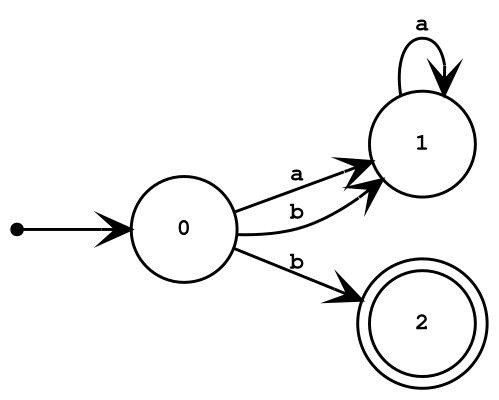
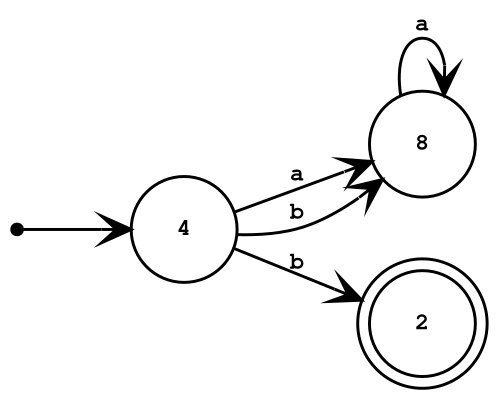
(422, 144) -> (422, 144)
(184, 229) -> (184, 229)
